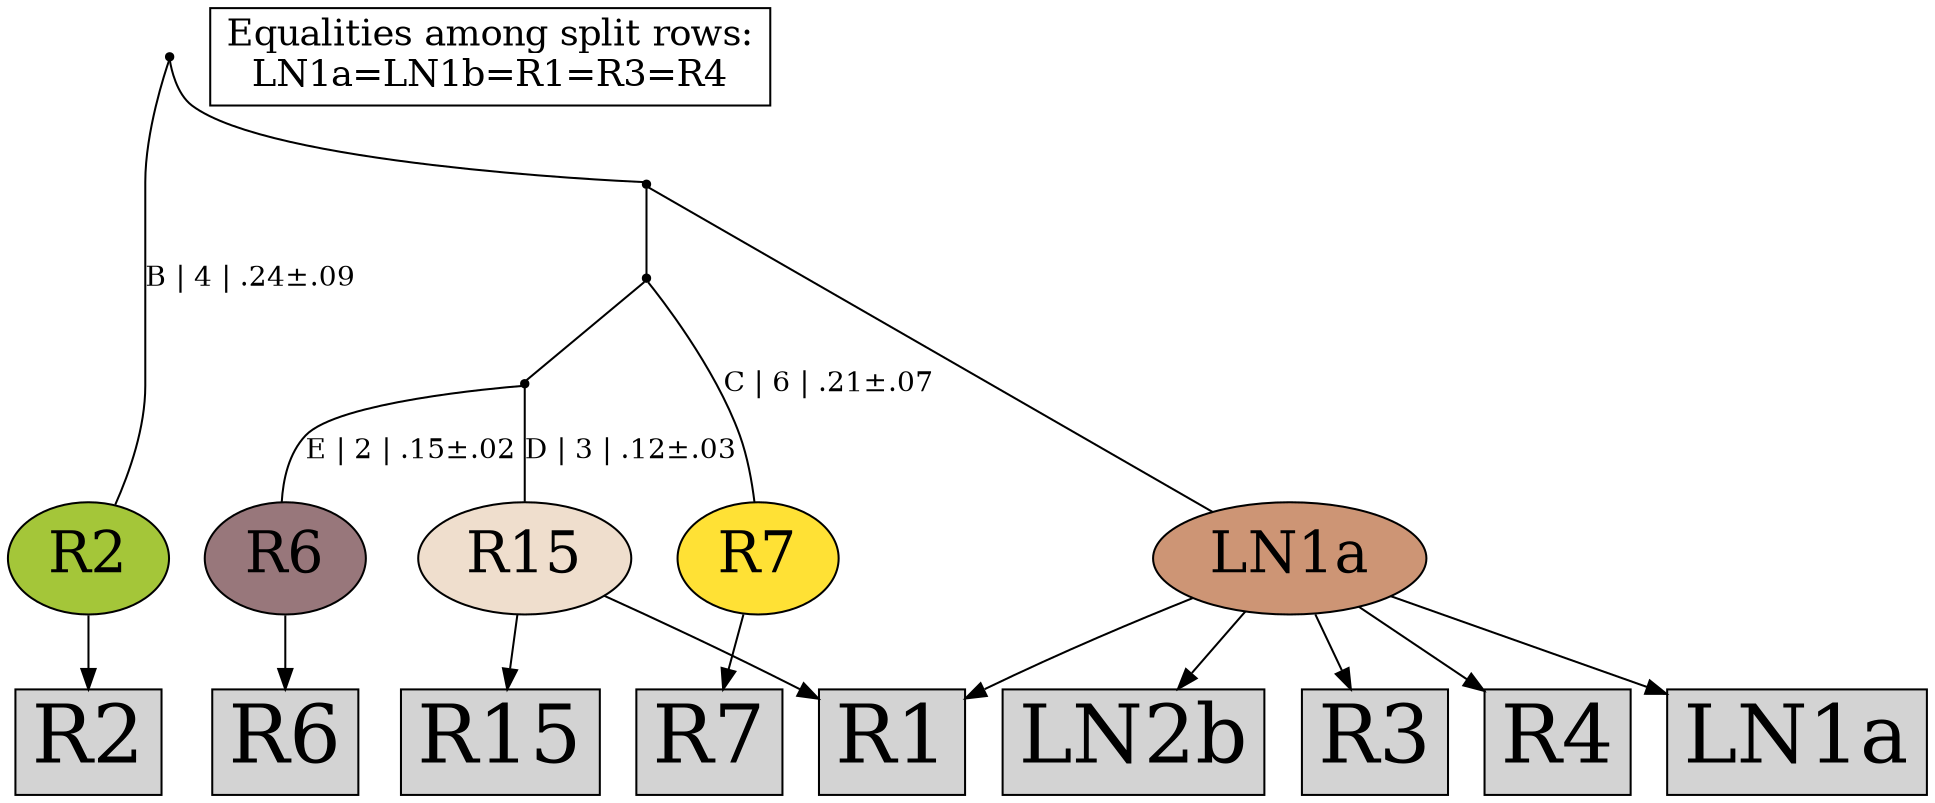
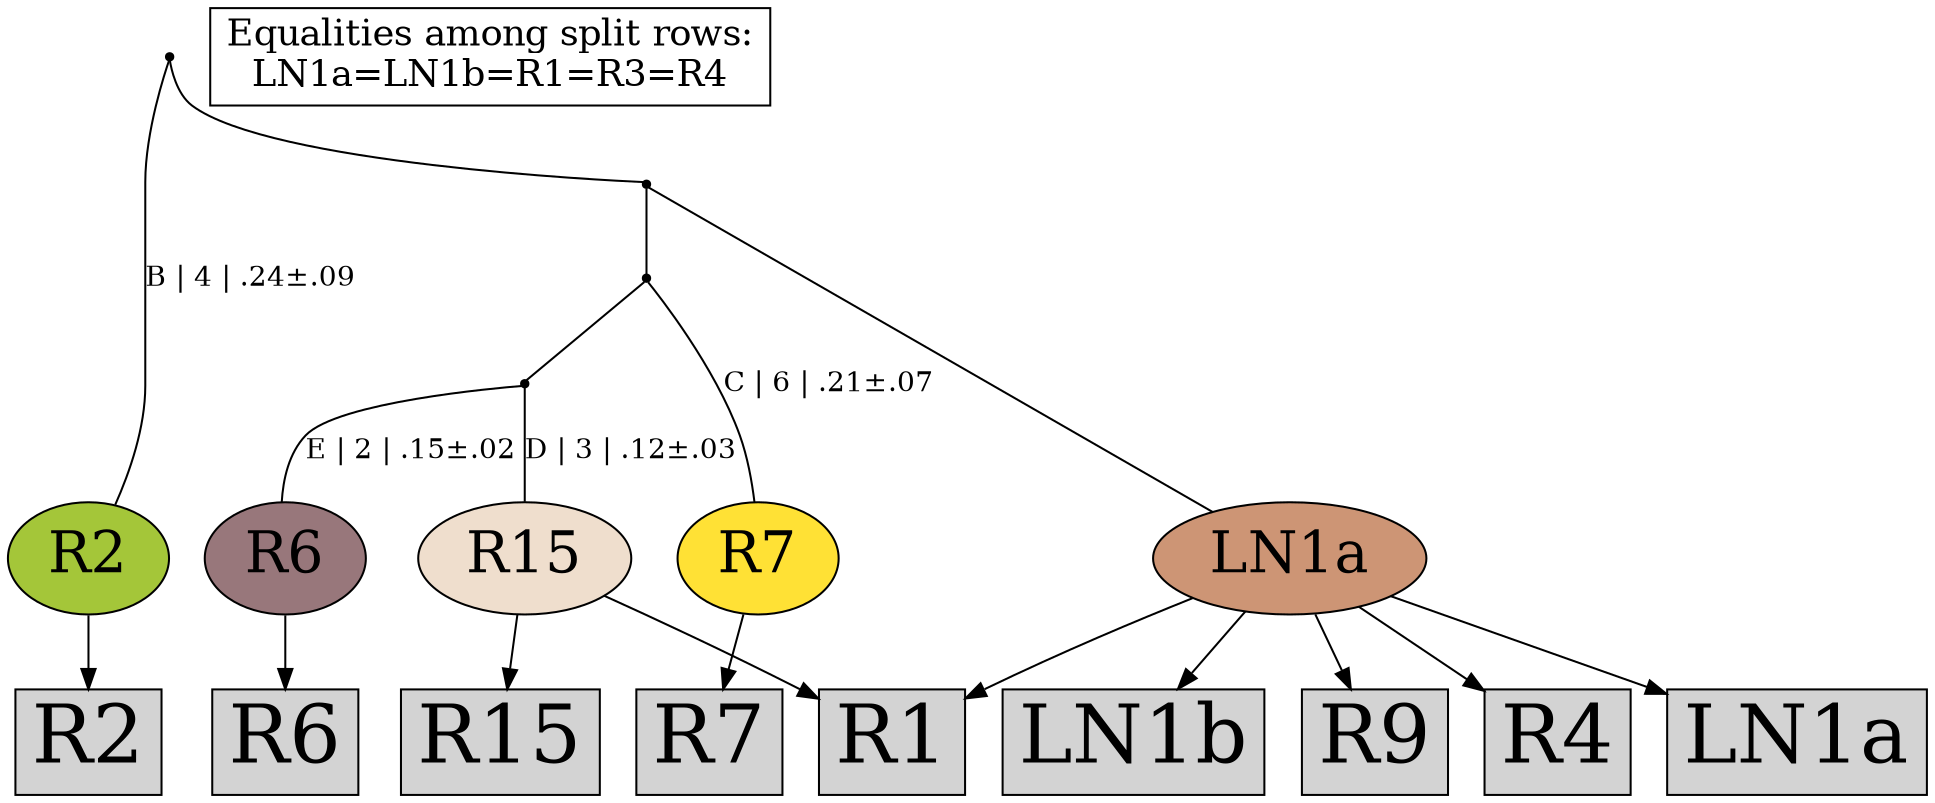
(1133, 742) -> (1133, 742)
(1375, 742) -> (1375, 742)
